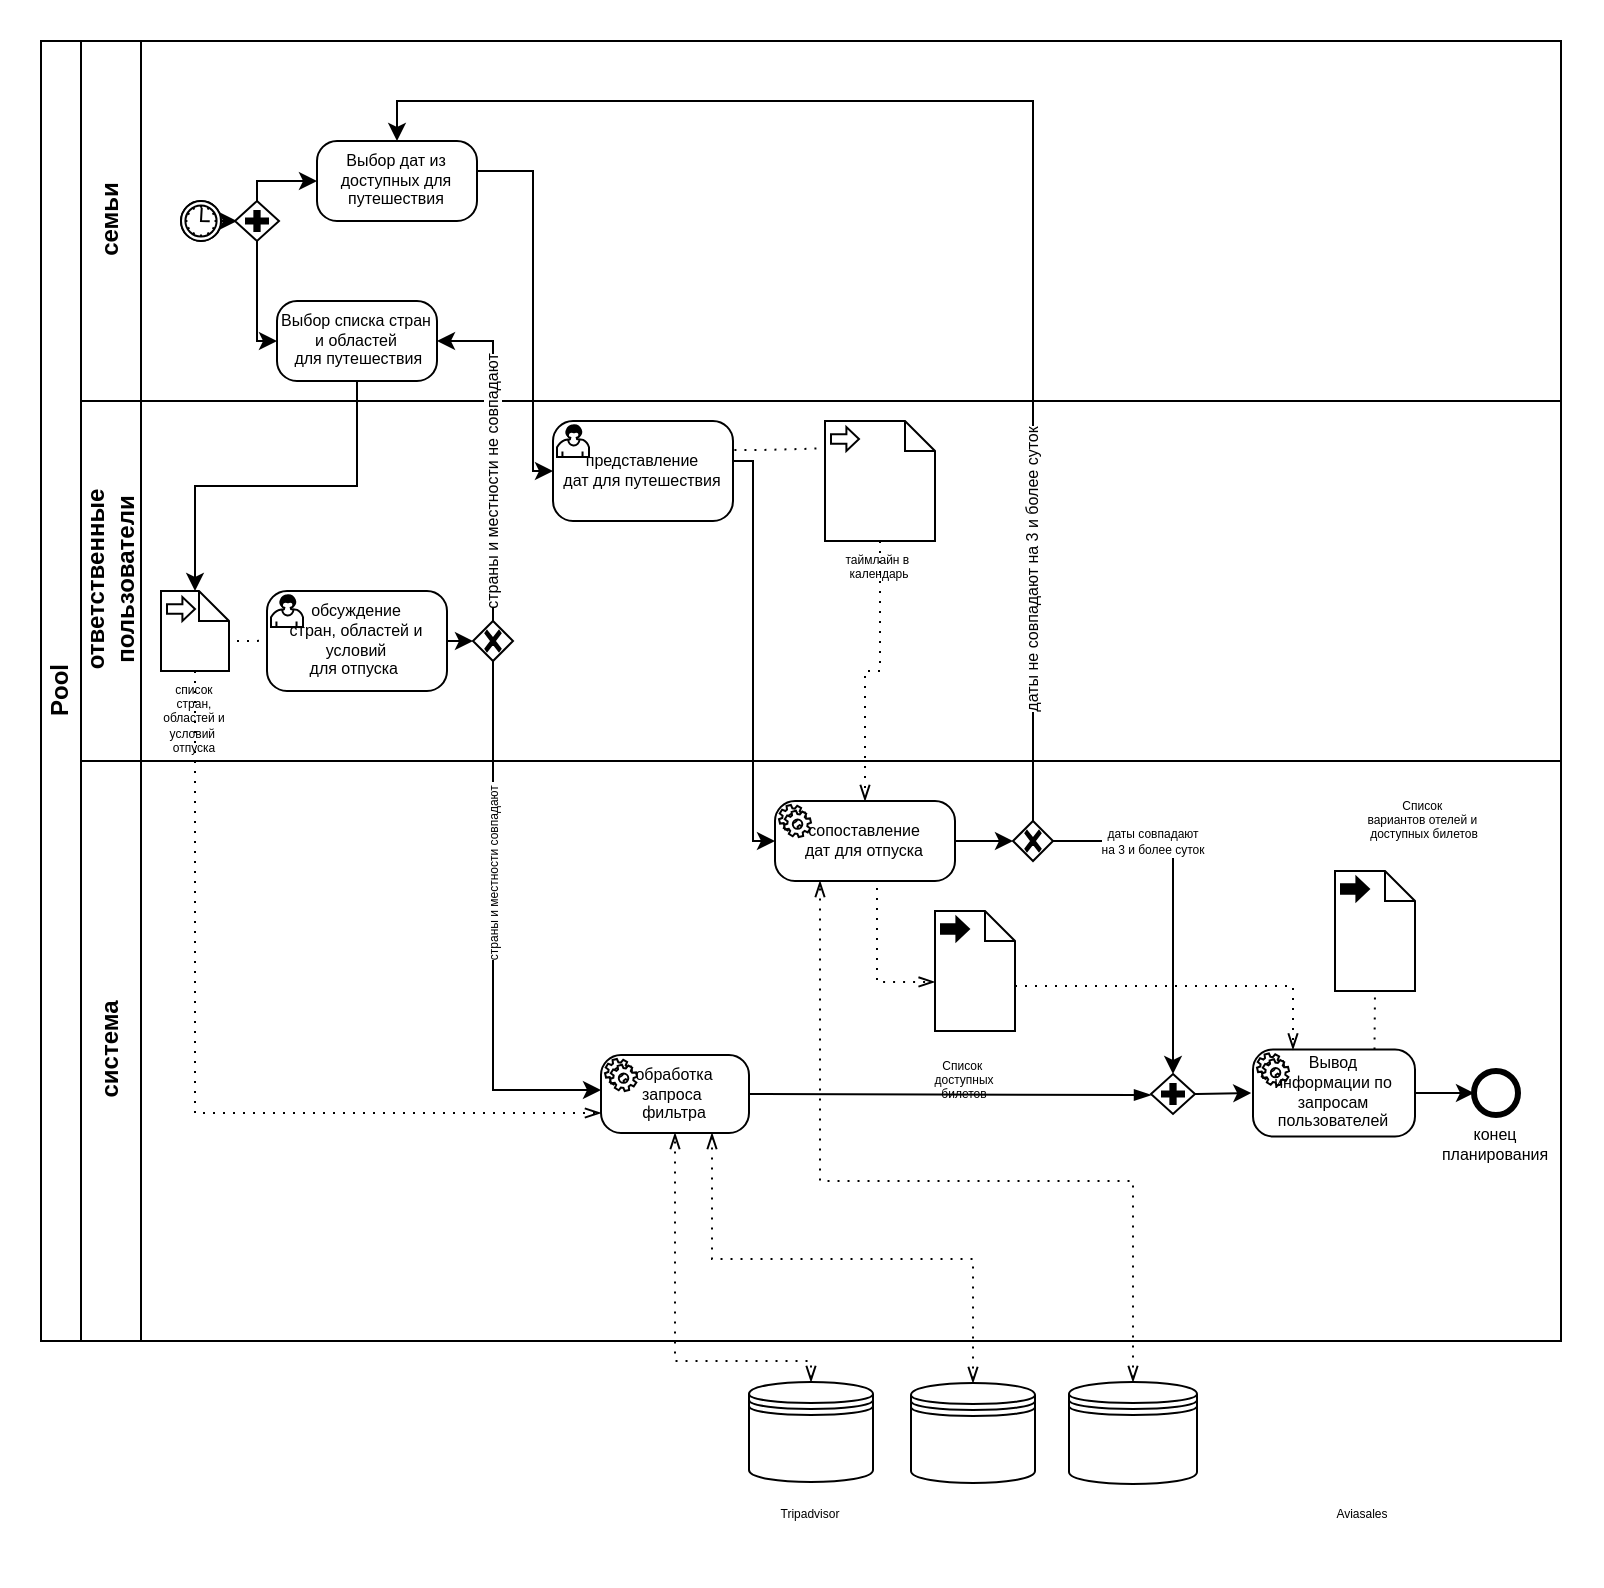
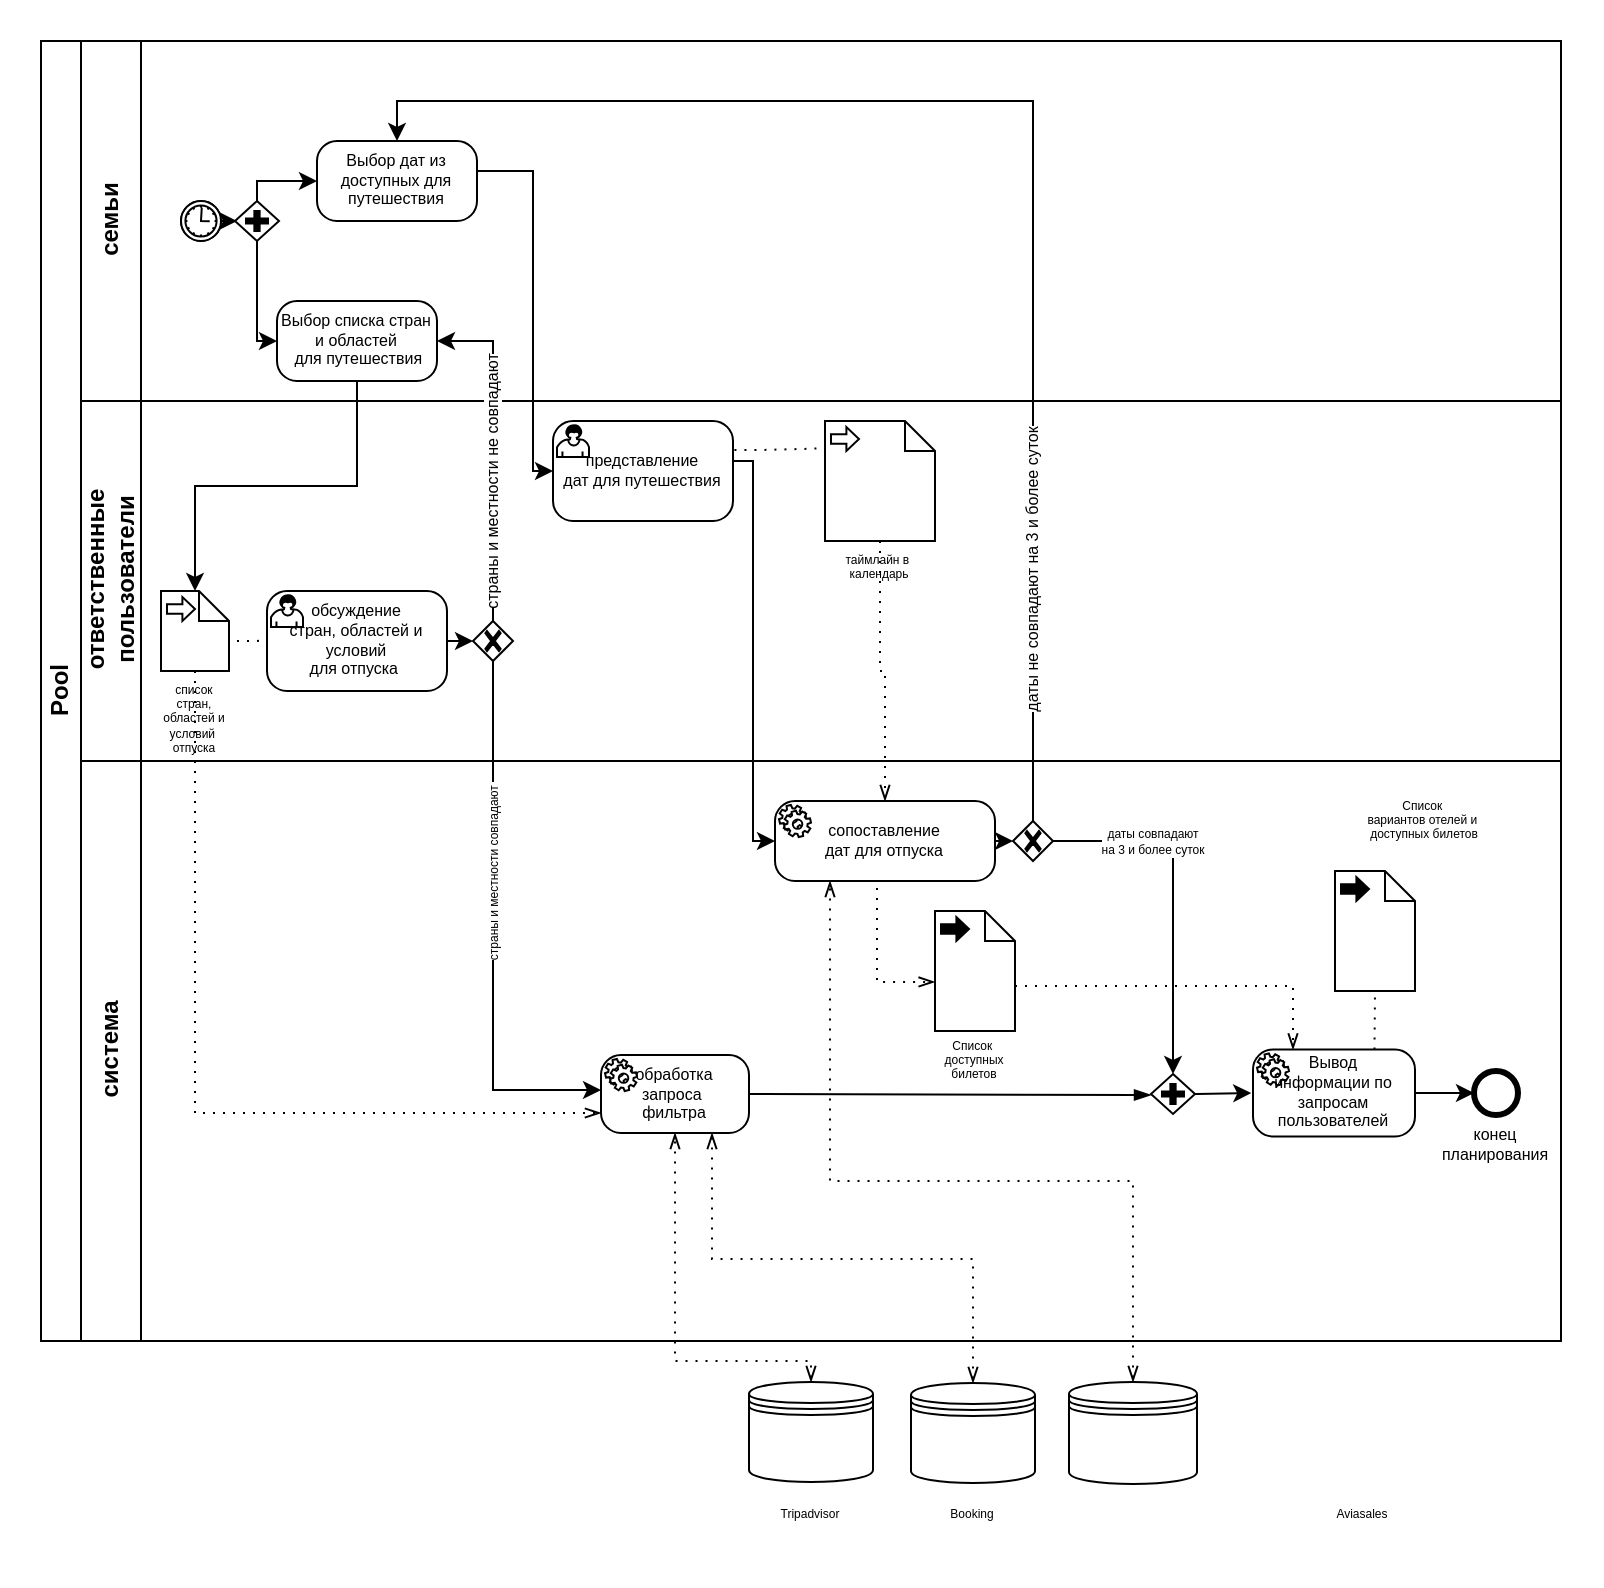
(865, 841) -> (885, 841)
(965, 1081) -> (975, 1061)
none -> (973, 1514)
